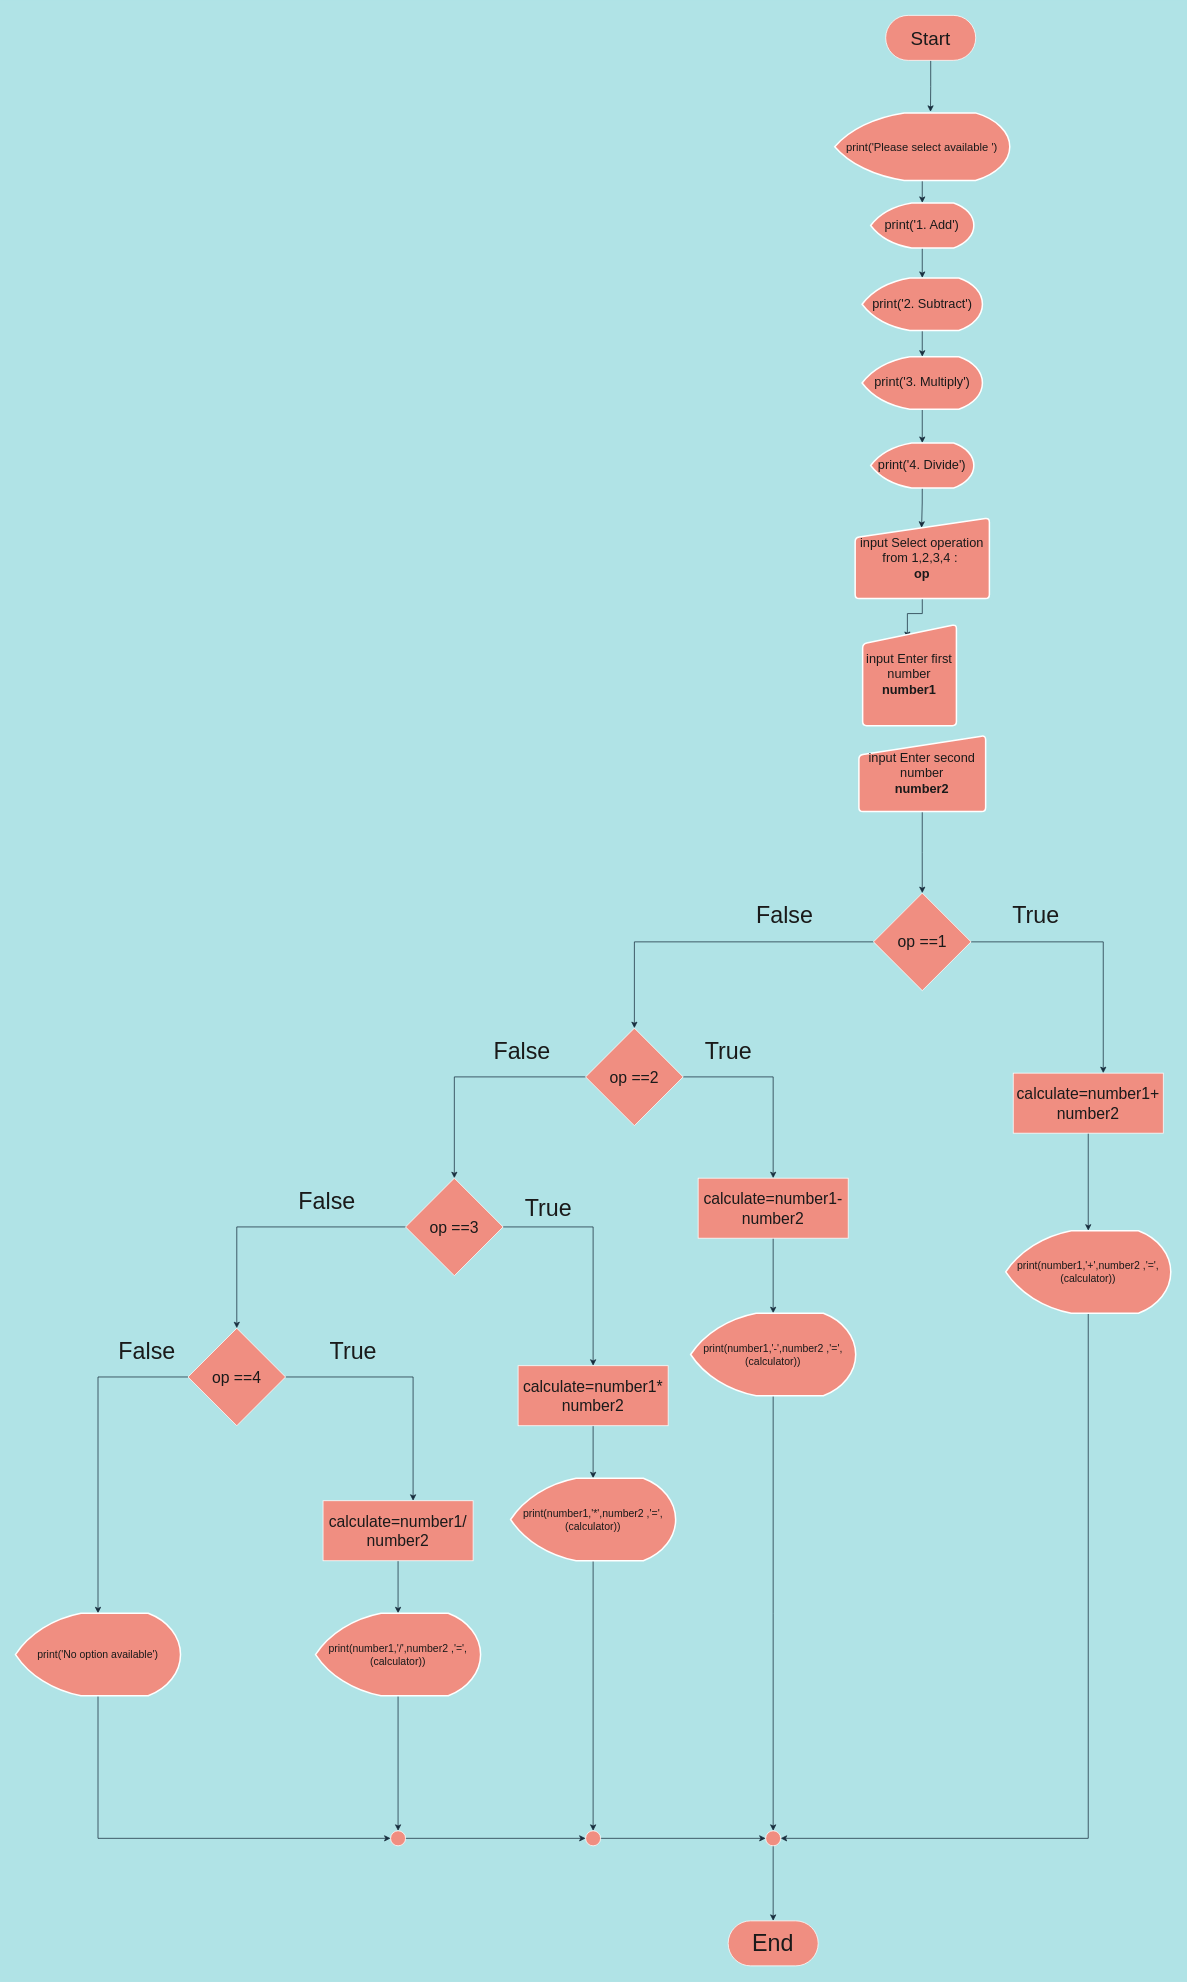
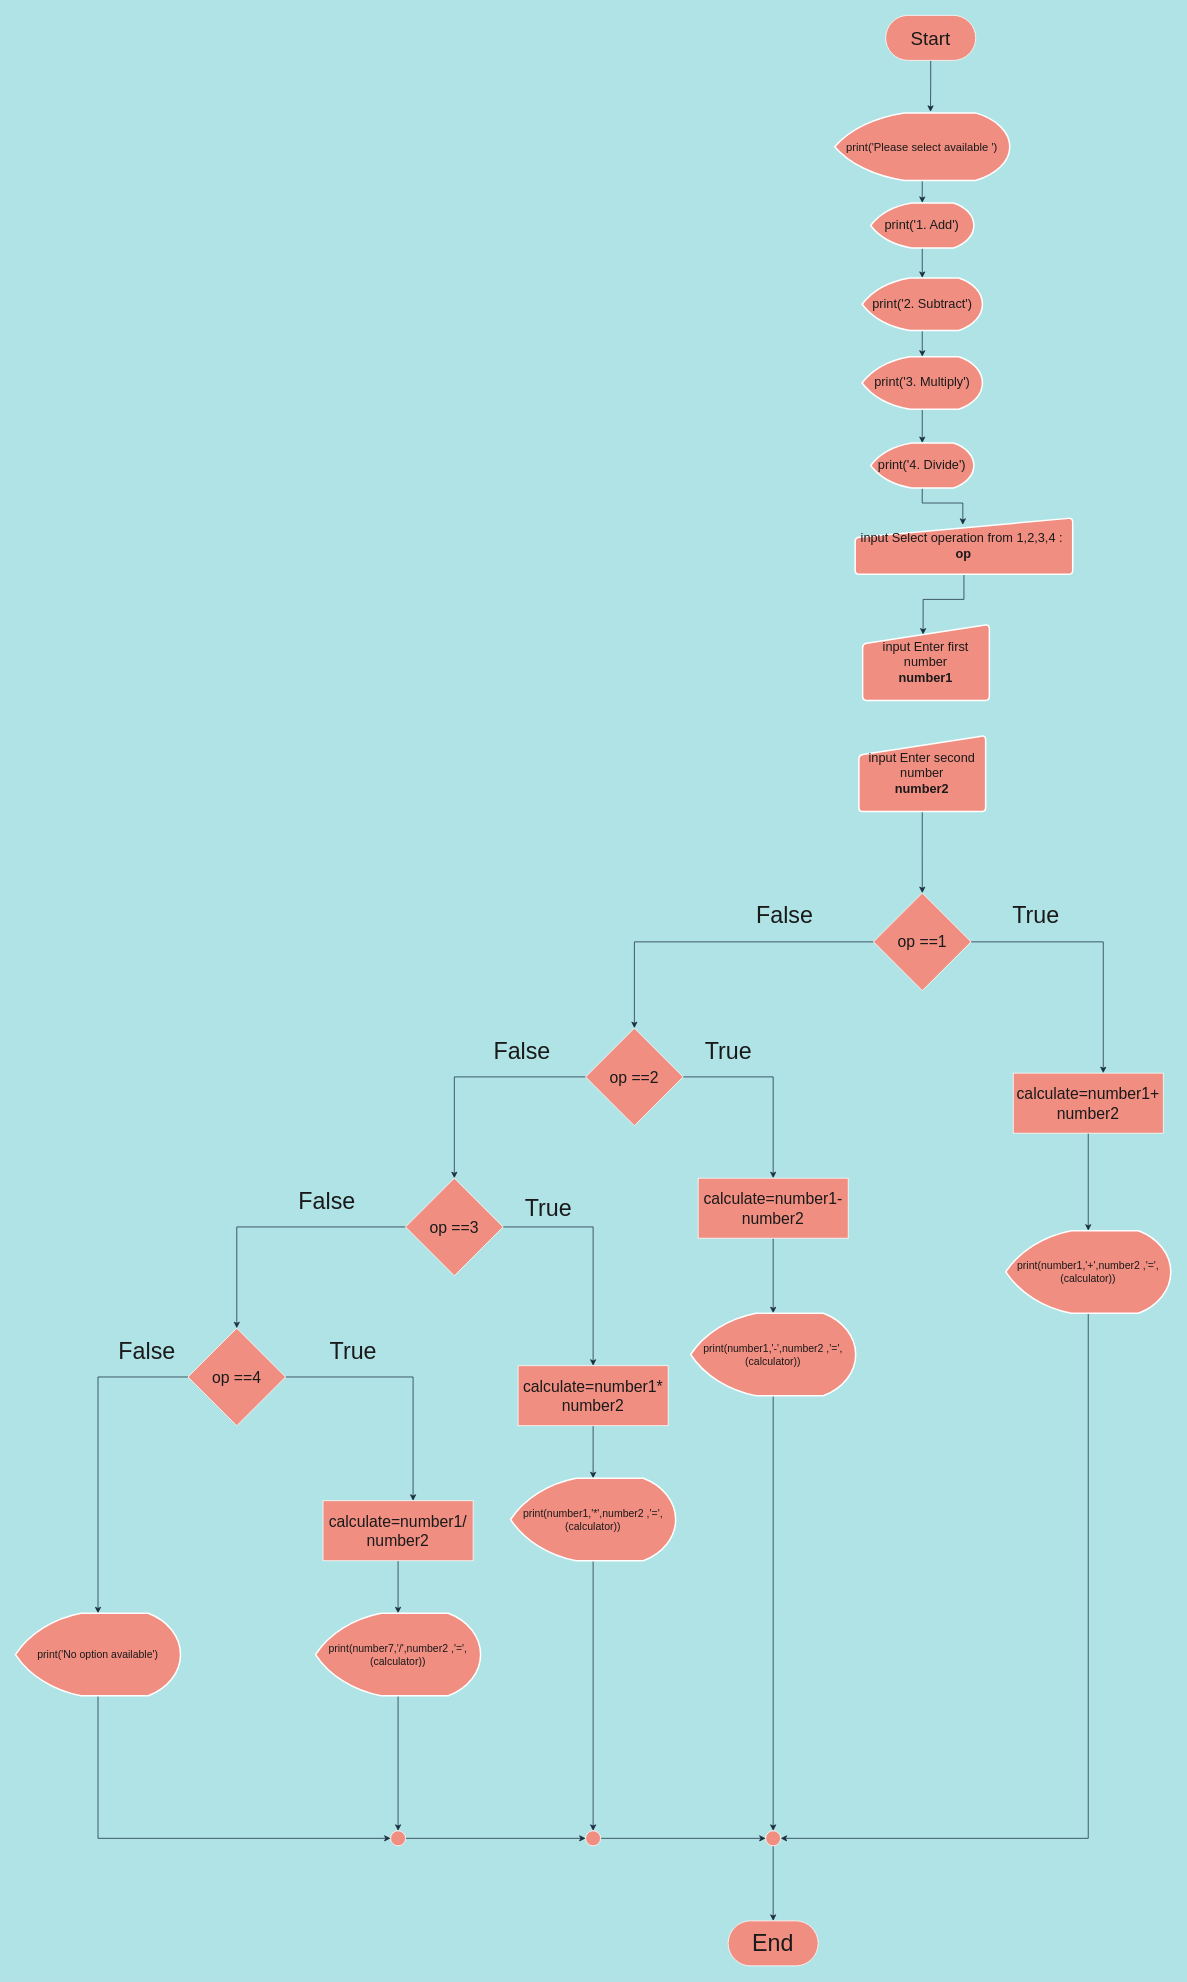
(922, 558) -> (964, 546)
(909, 675) -> (926, 662)
(398, 1654) -> (398, 1654)
